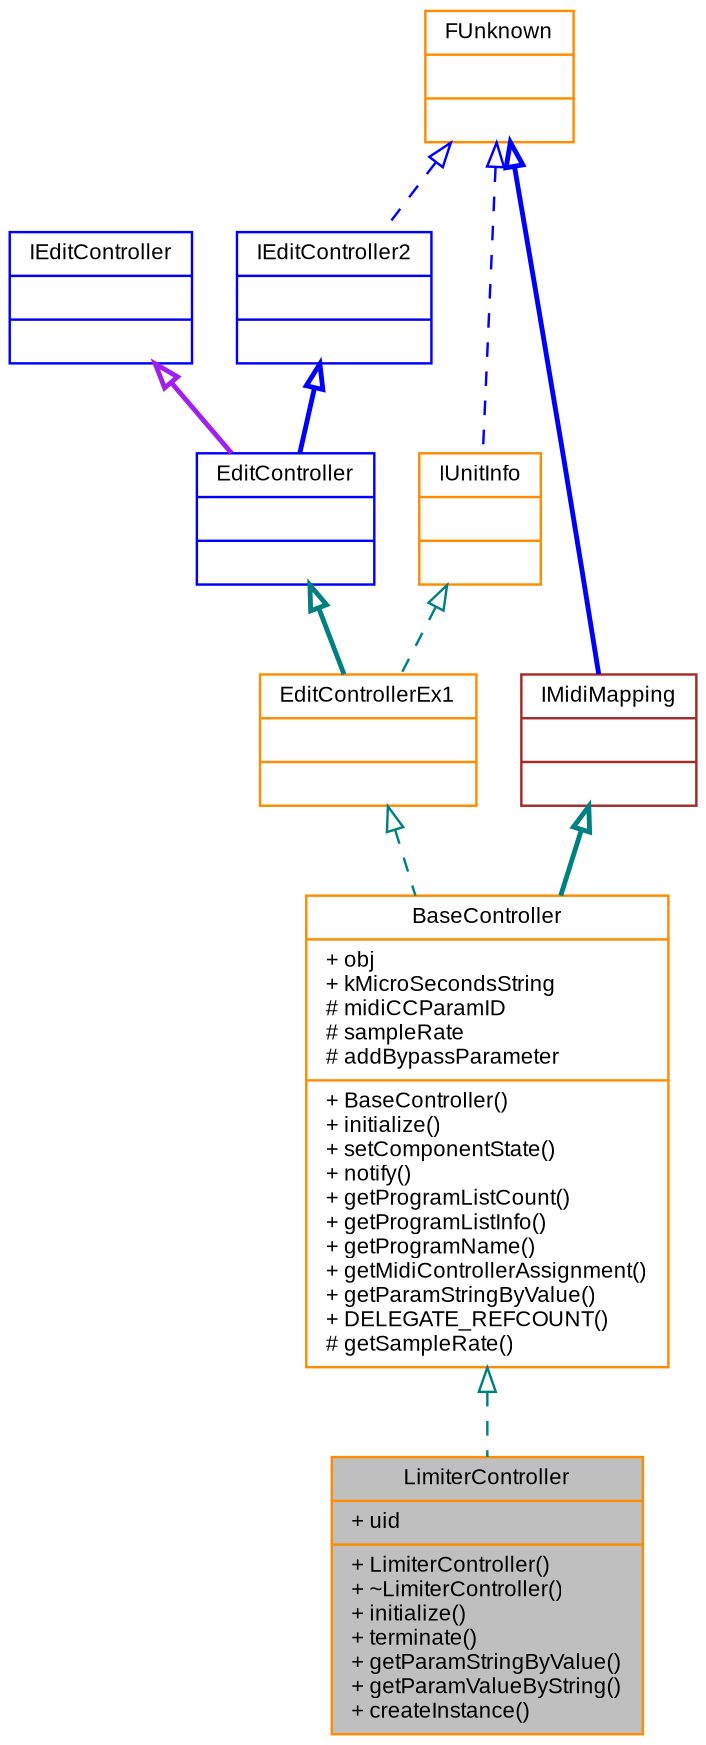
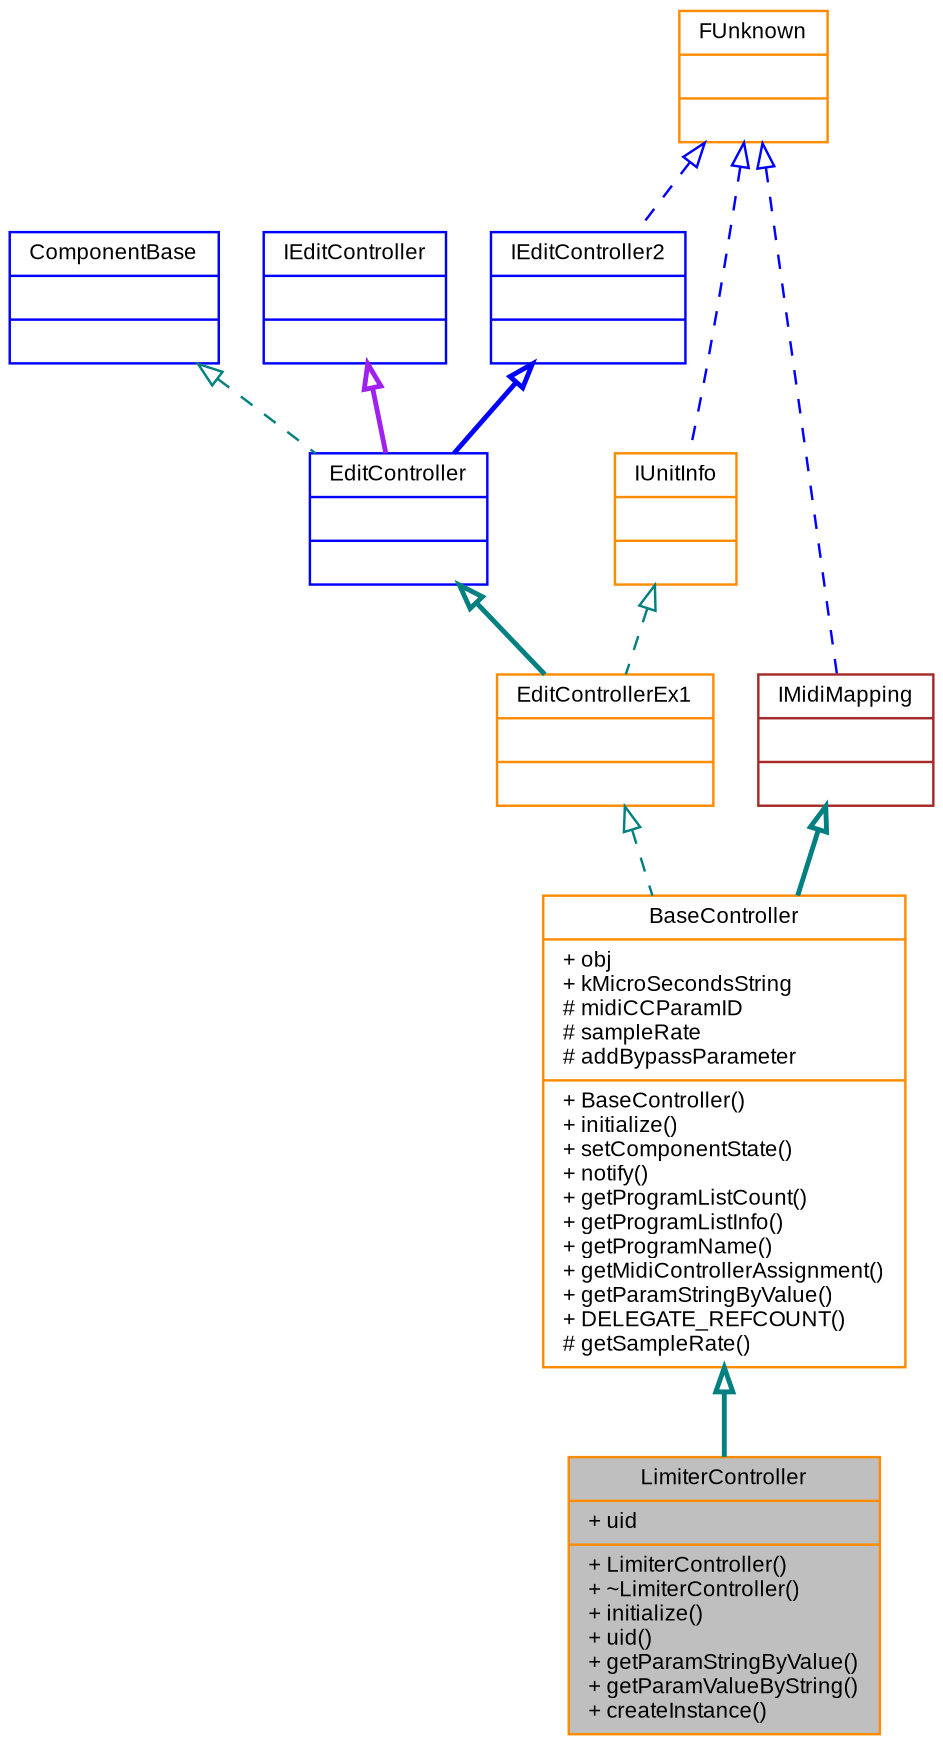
none -> (114, 298)
(557, 420) -> (801, 421)
(487, 1424) -> (724, 1424)
(414, 1638) -> (621, 1638)
